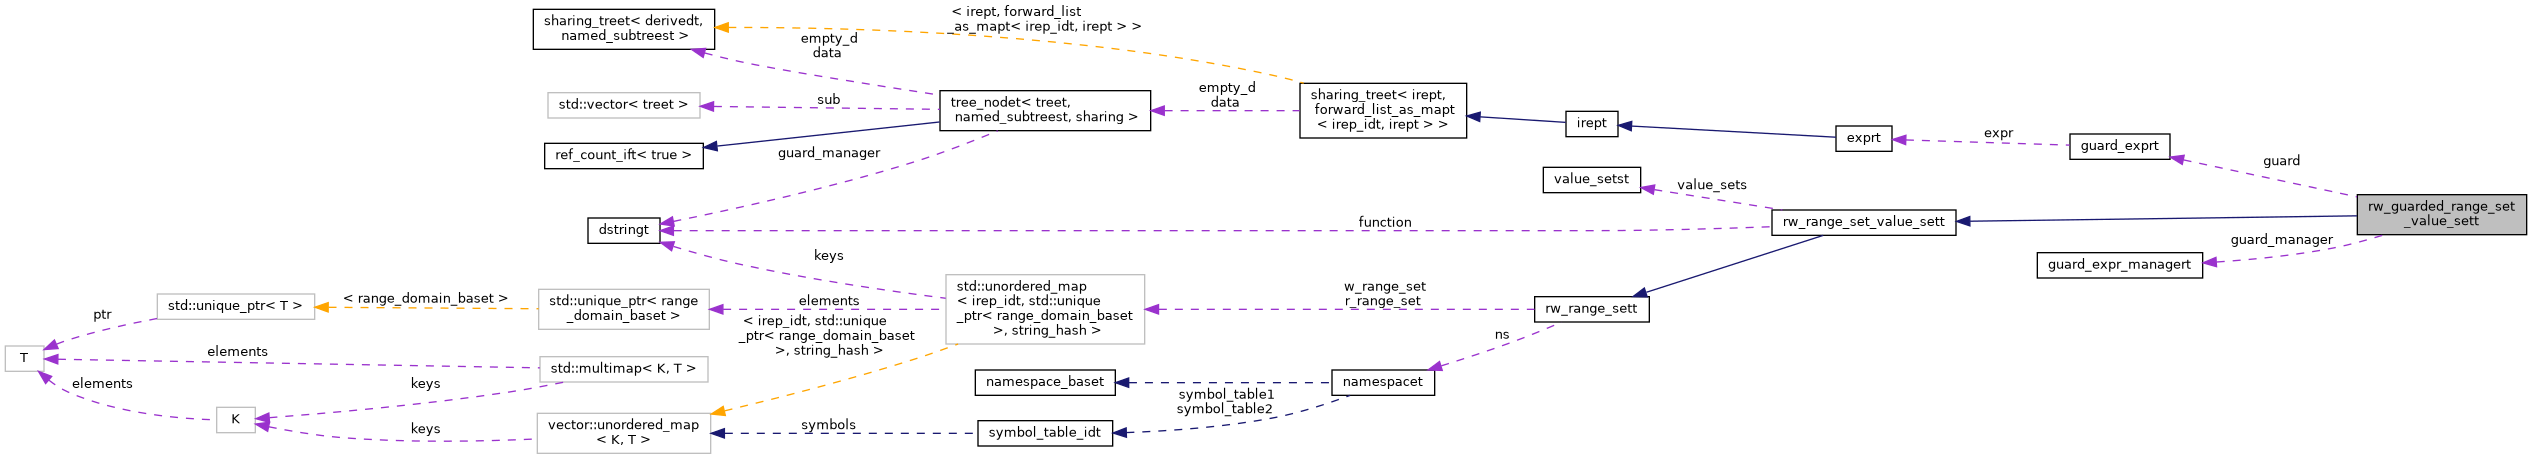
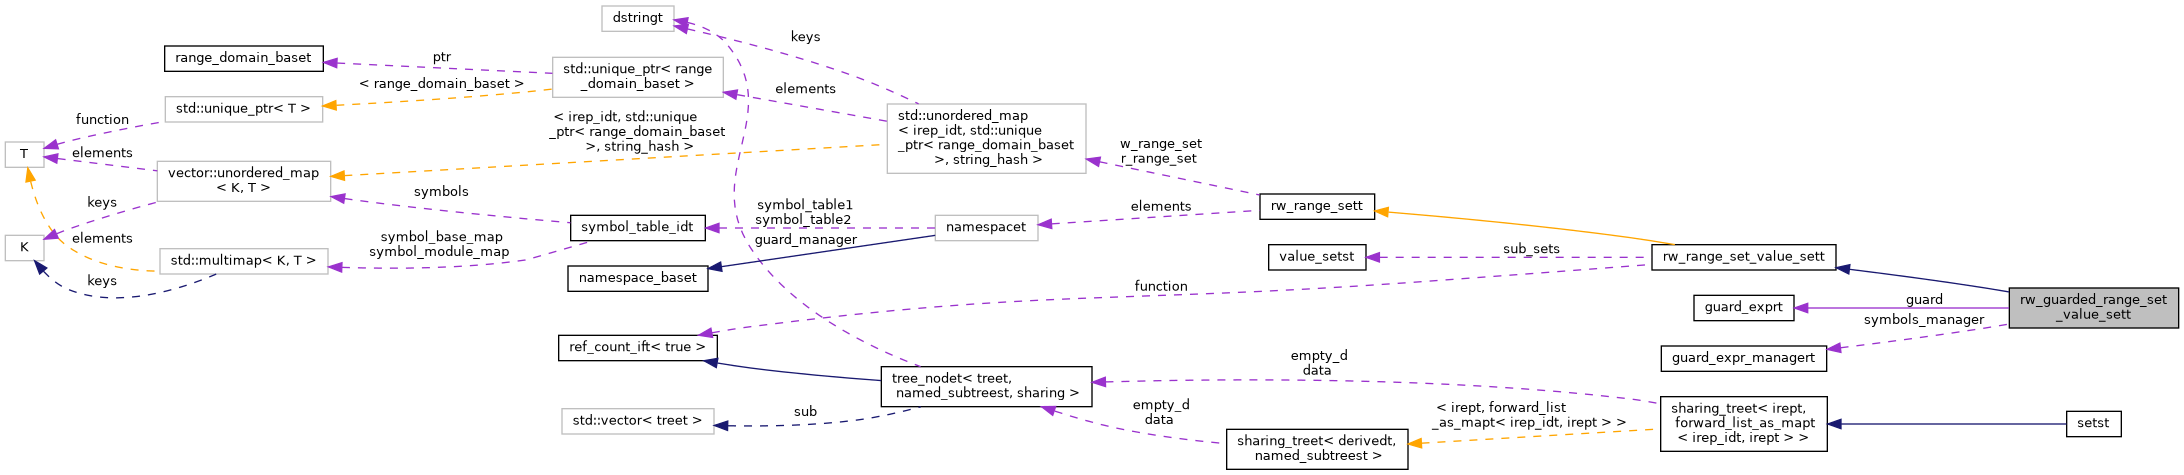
none -> (244, 59)
(822, 76) -> (1139, 432)
(827, 108) -> (825, 423)
(1592, 124) -> (2094, 424)
(1864, 139) -> none
(2270, 178) -> (1908, 308)
(1711, 186) -> (1530, 250)
(624, 231) -> (638, 19)
(1223, 231) -> (1181, 295)
(2280, 241) -> (1923, 321)
(1735, 264) -> (1532, 226)
none -> (469, 266)
(101, 315) -> (101, 121)
(1501, 335) -> (1159, 207)
(299, 364) -> (76, 252)
(1230, 383) -> (828, 251)
(1383, 383) -> (987, 228)
(418, 404) -> (128, 297)
(130, 411) -> (107, 165)
(1240, 423) -> (827, 228)
(851, 433) -> (457, 212)
